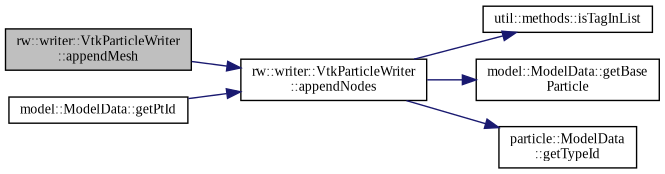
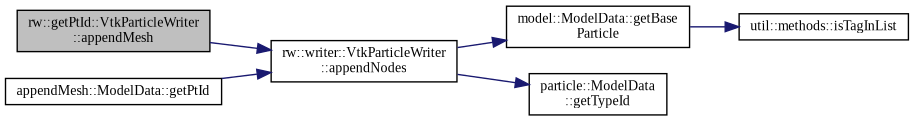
(459, 48) -> (708, 27)
(98, 50) -> (114, 31)
(98, 110) -> (114, 92)
